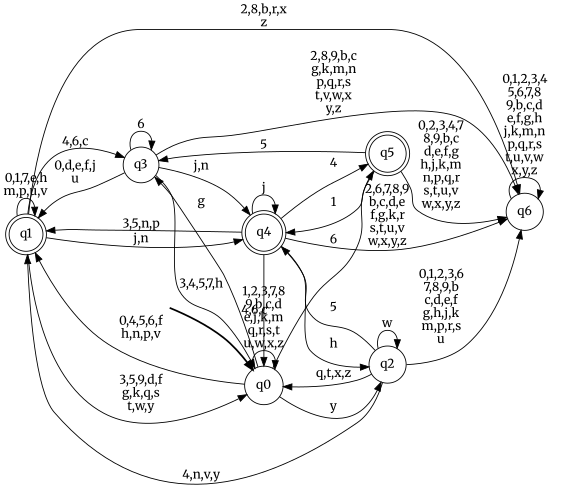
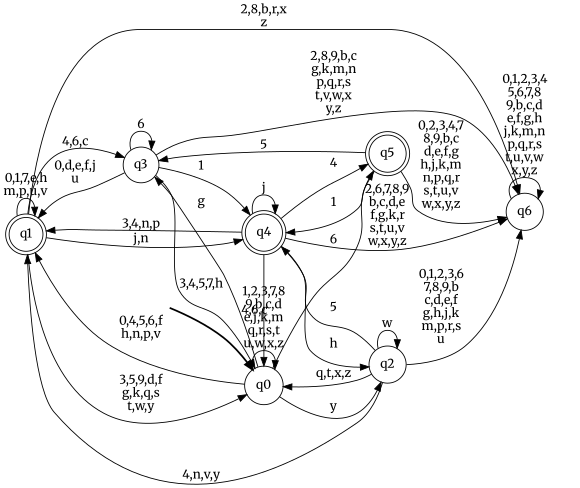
(201, 166) -> (201, 166)
(141, 224) -> (141, 224)
